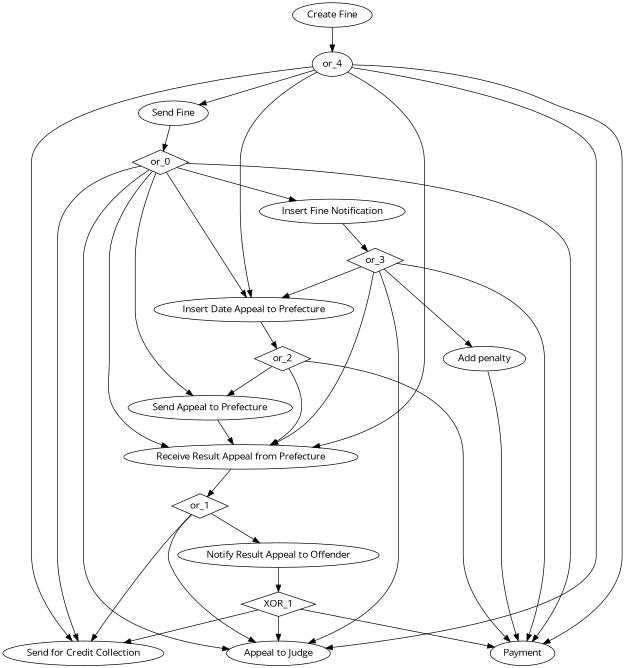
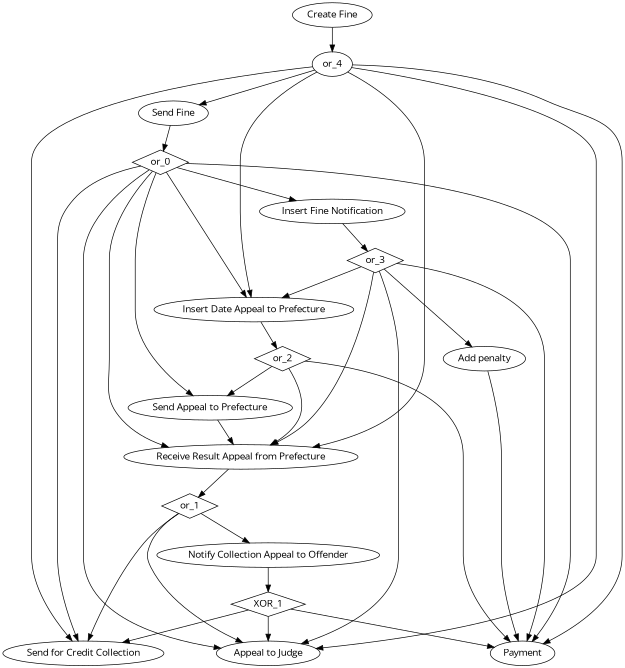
(278, 555) -> (268, 555)
